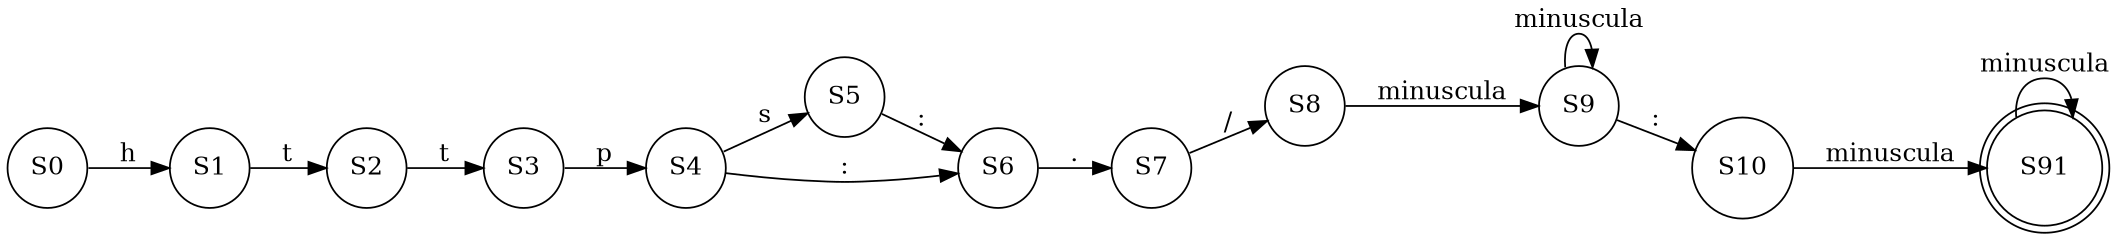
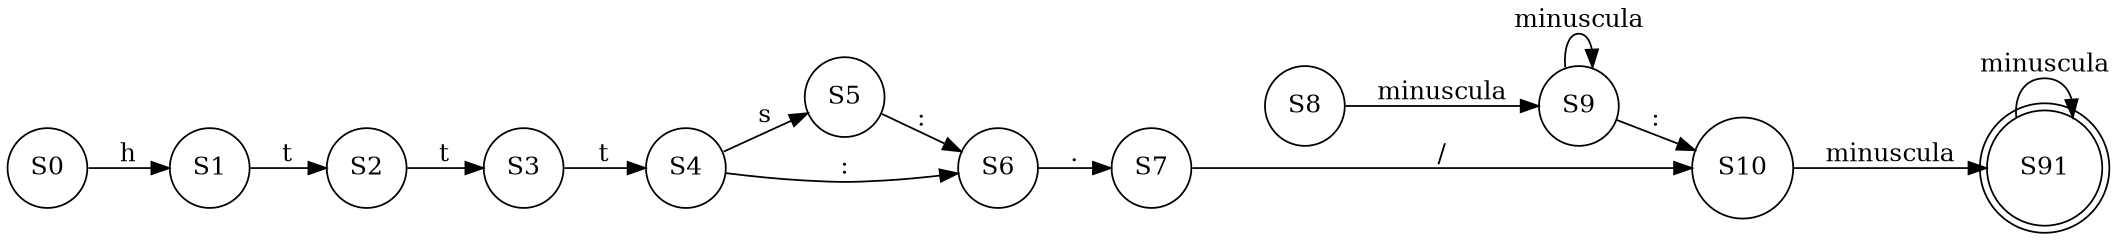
(1220, 140) -> (1433, 168)
(605, 155) -> (605, 155)
